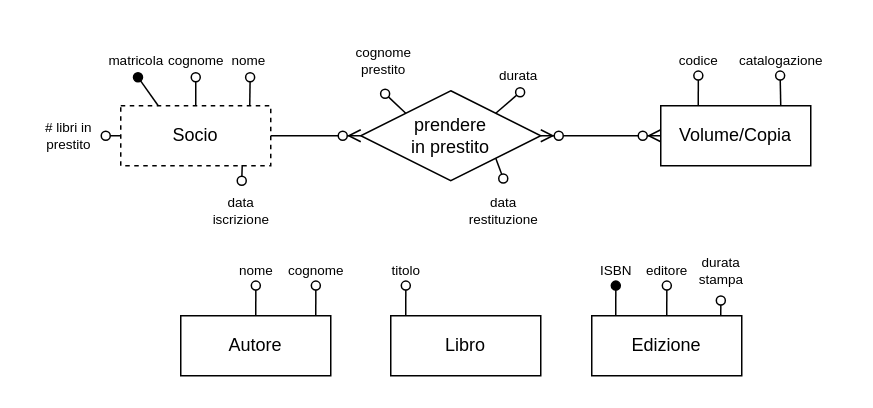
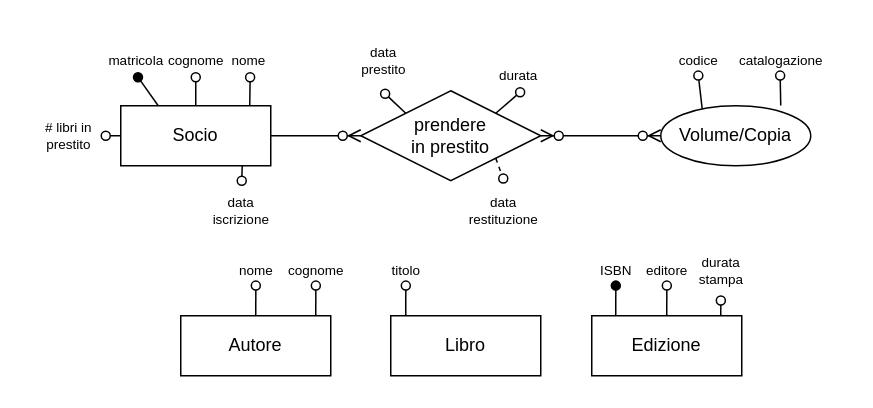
(384, 61) -> (384, 61)
(196, 136) -> (196, 136)
(736, 136) -> (736, 136)
(499, 167) -> (499, 167)
